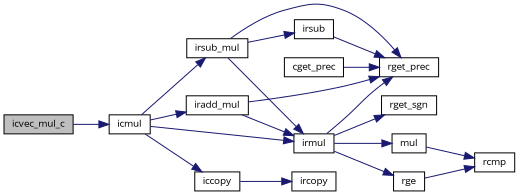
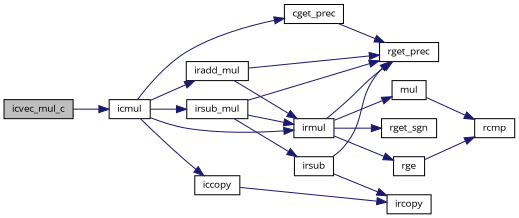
none -> (197, 46)
none -> (356, 183)
